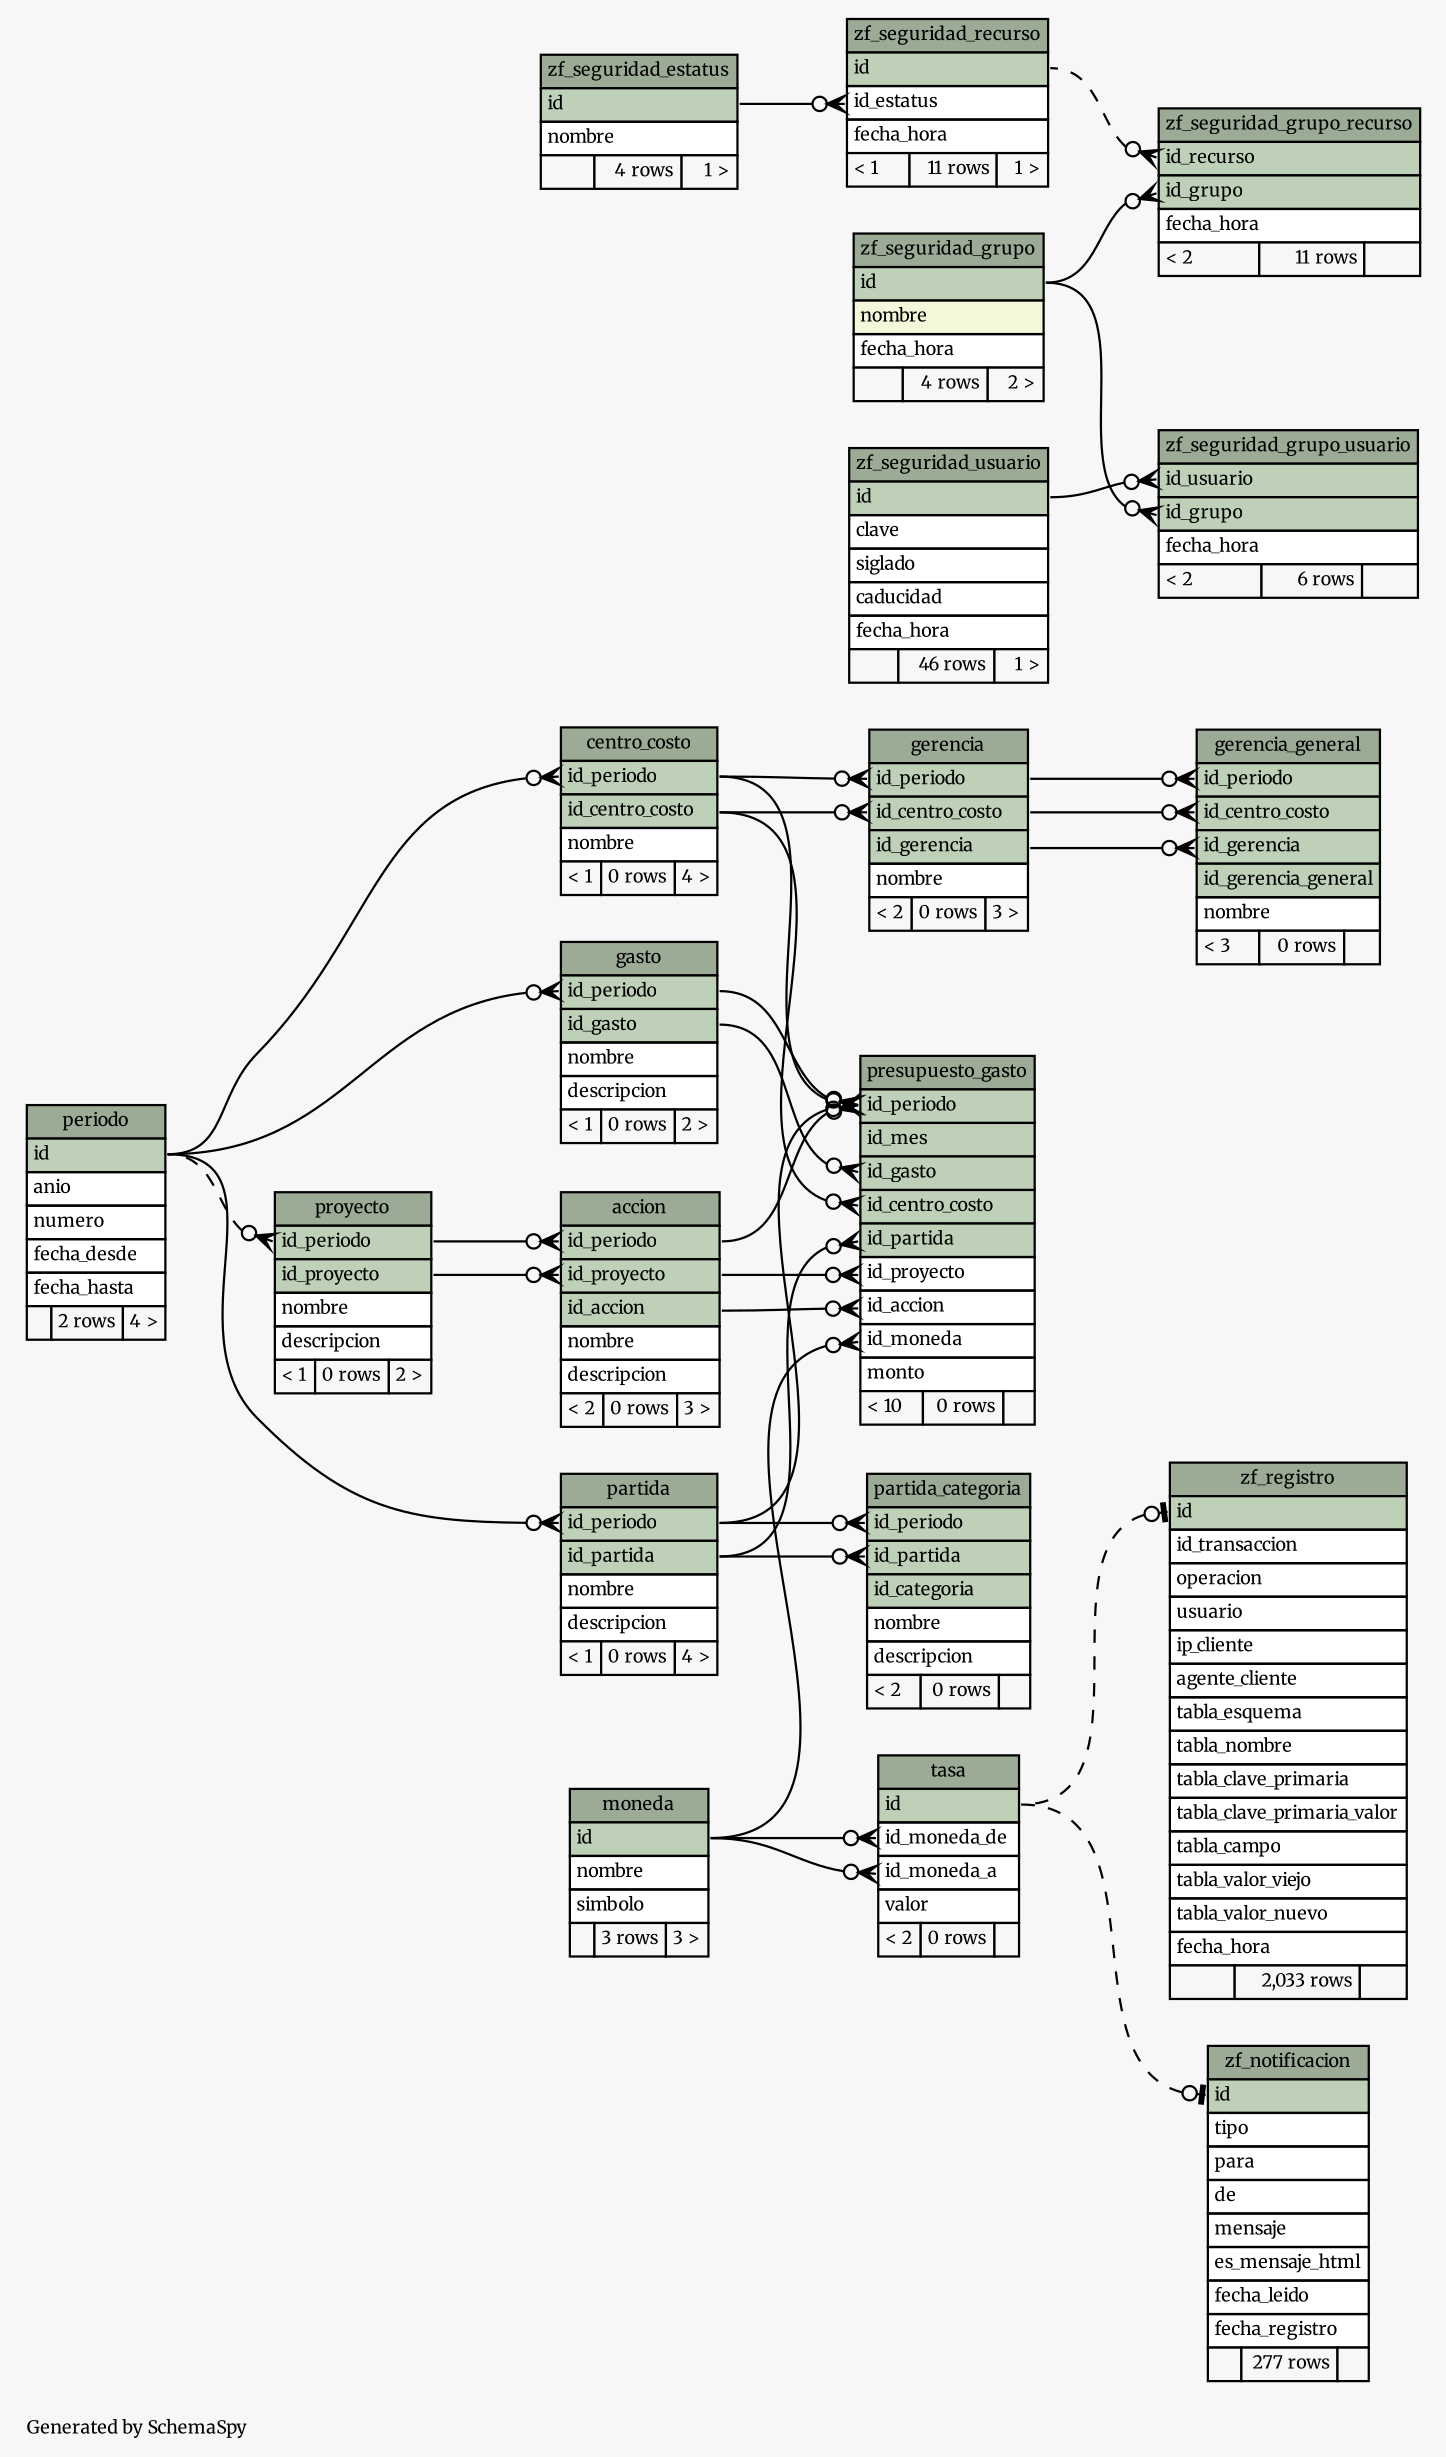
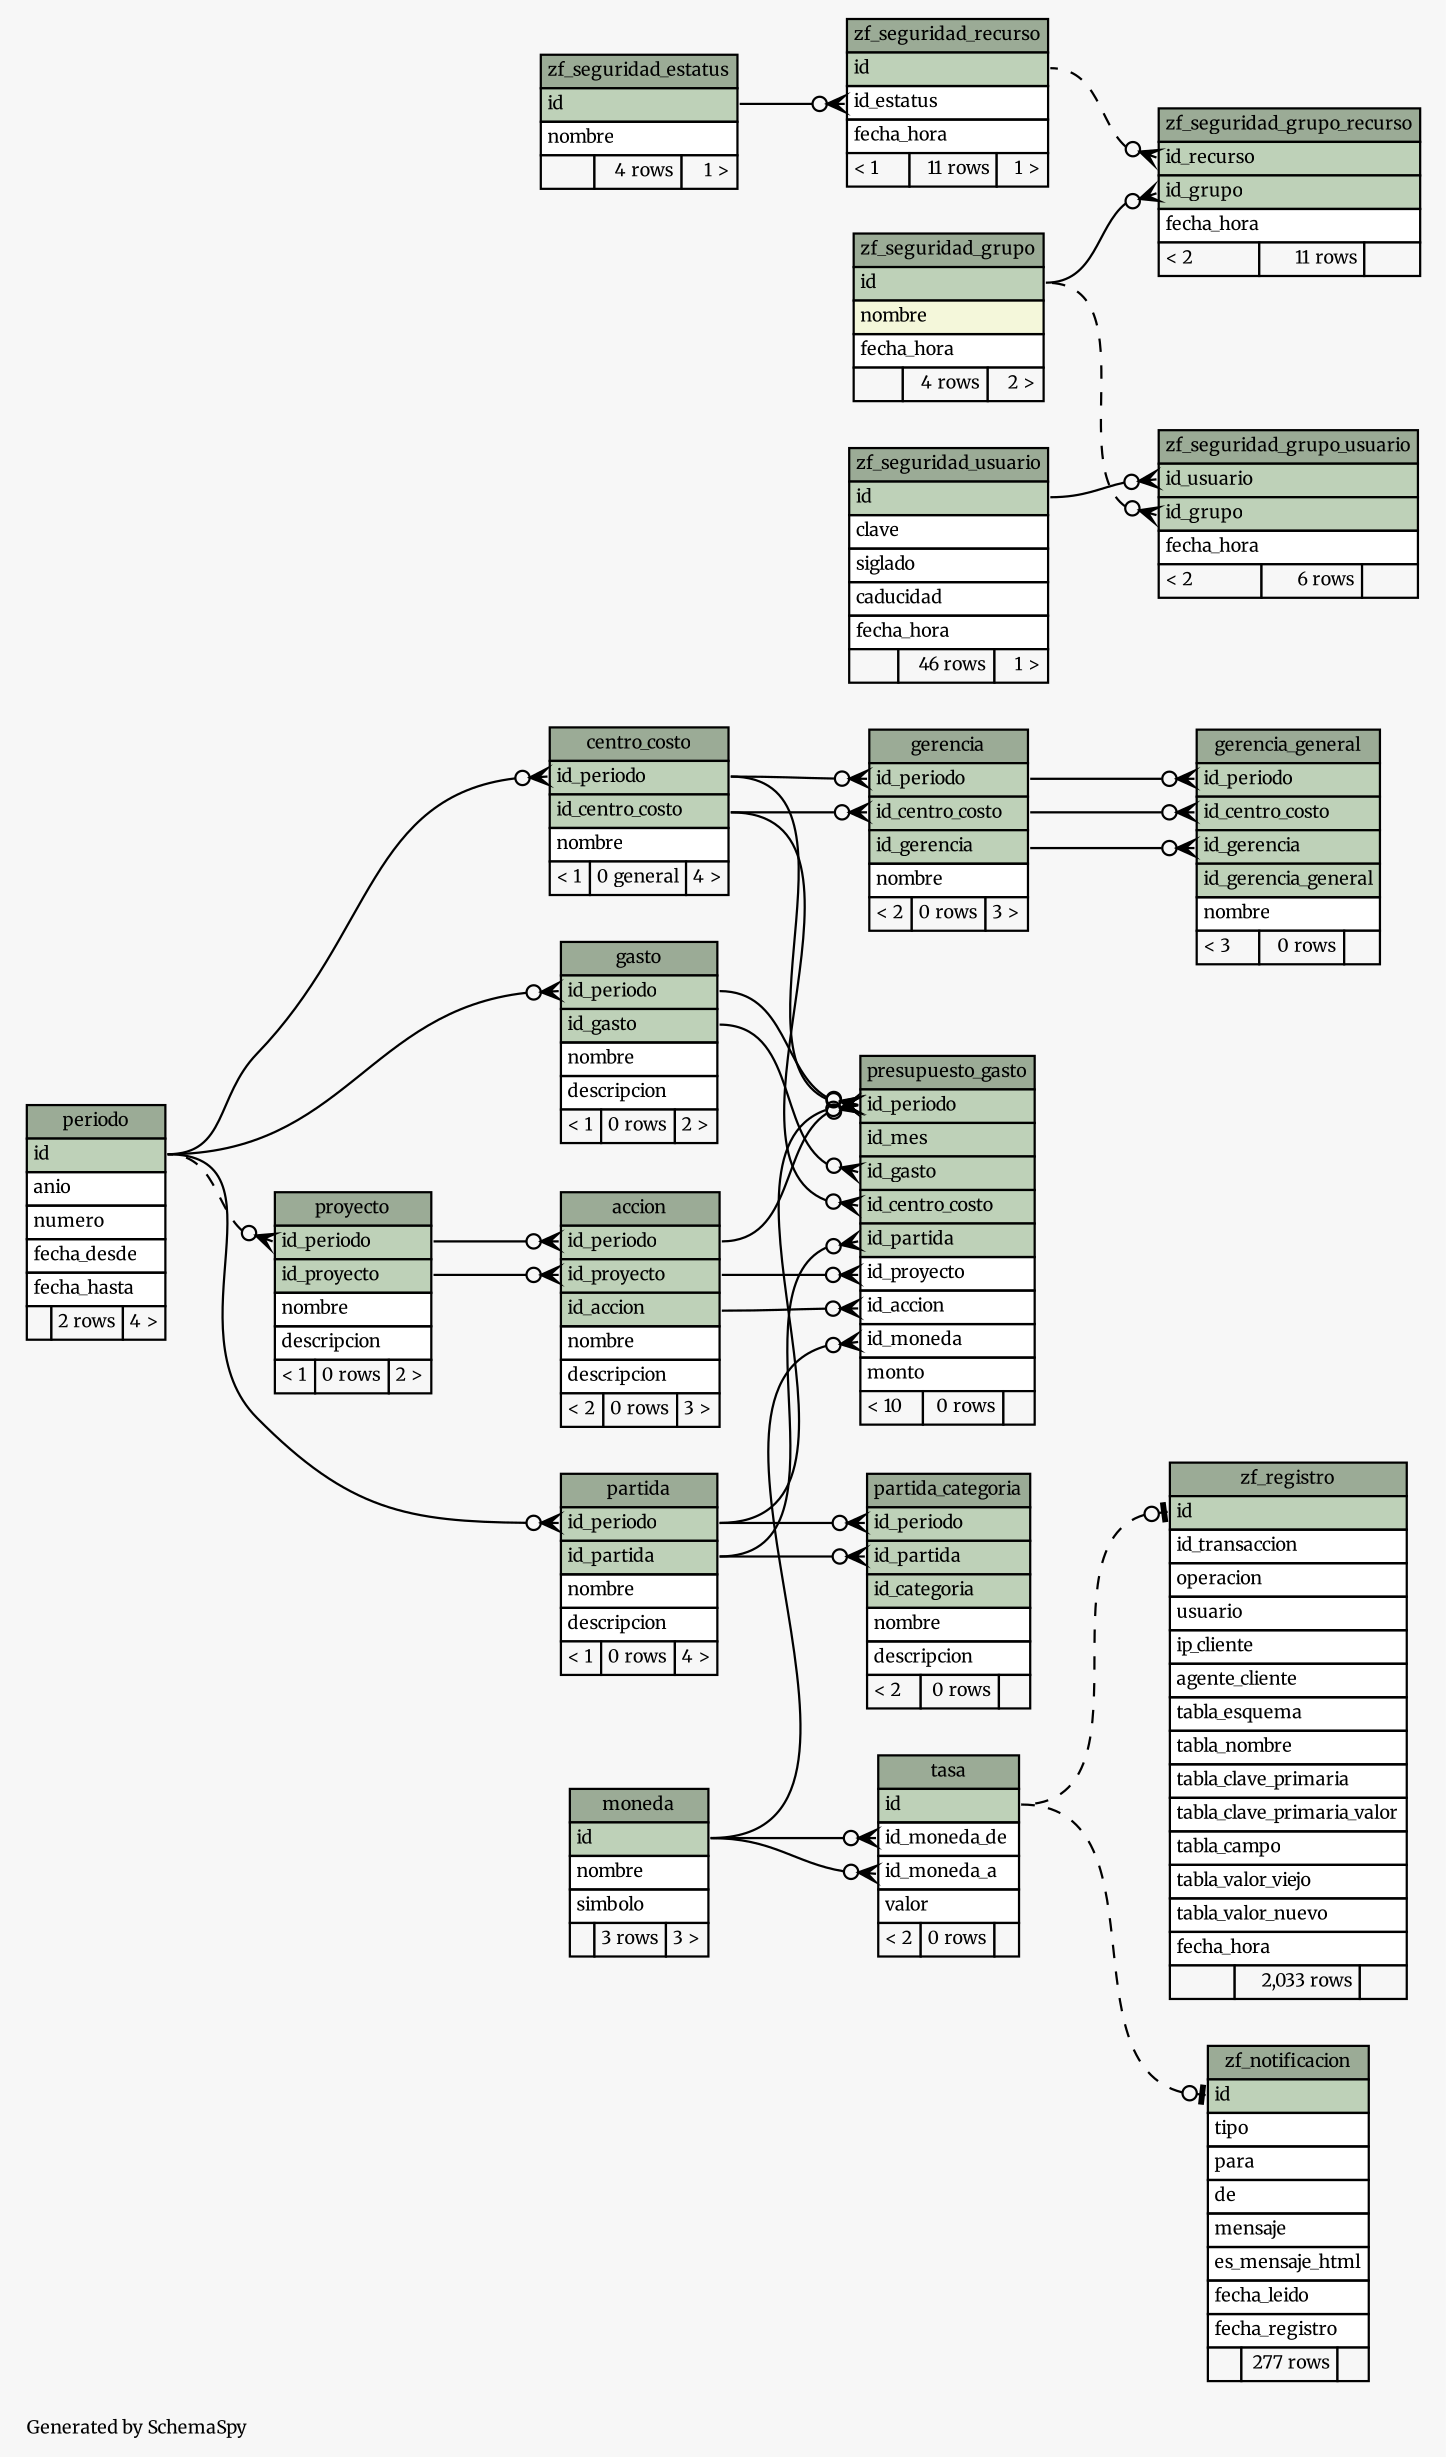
(1101, 383) -> (1101, 383)
(638, 877) -> (638, 877)
